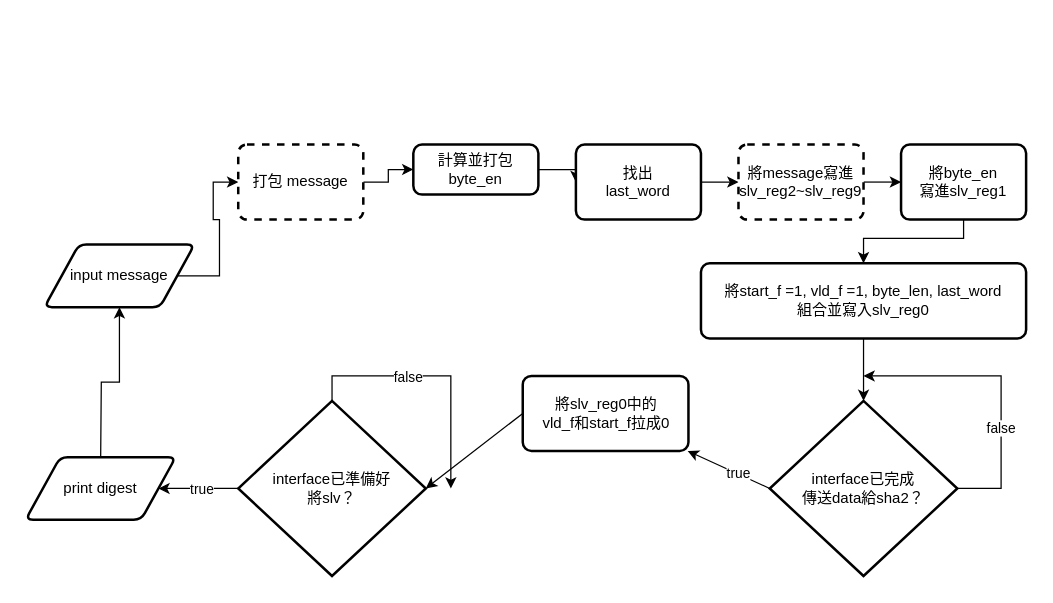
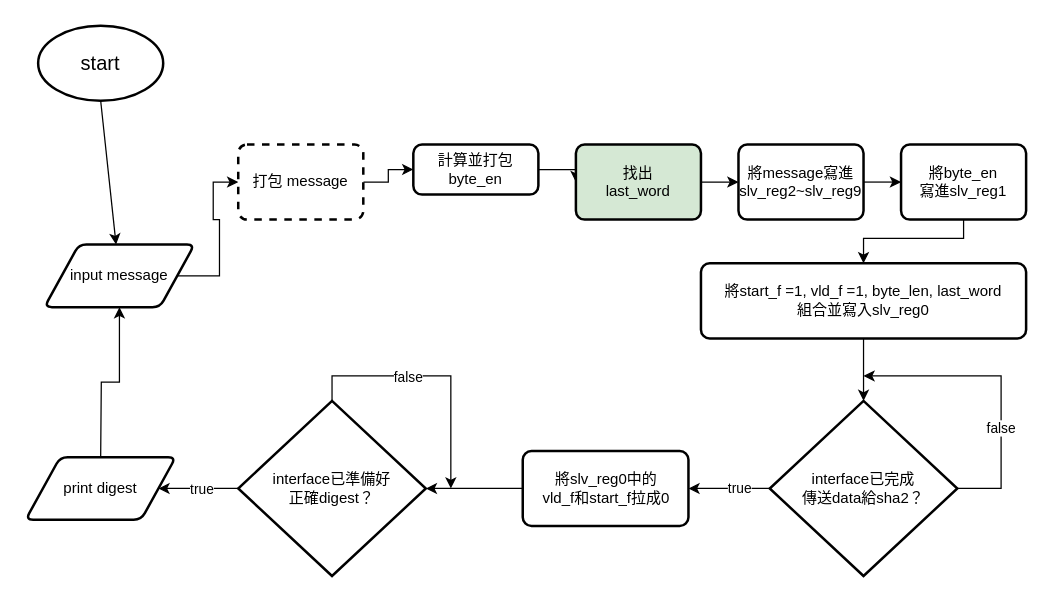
none -> (101, 63)
none -> (108, 169)
(638, 182) -> (638, 182)
(801, 182) -> (801, 182)
(605, 413) -> (605, 488)
(332, 488) -> (332, 488)
